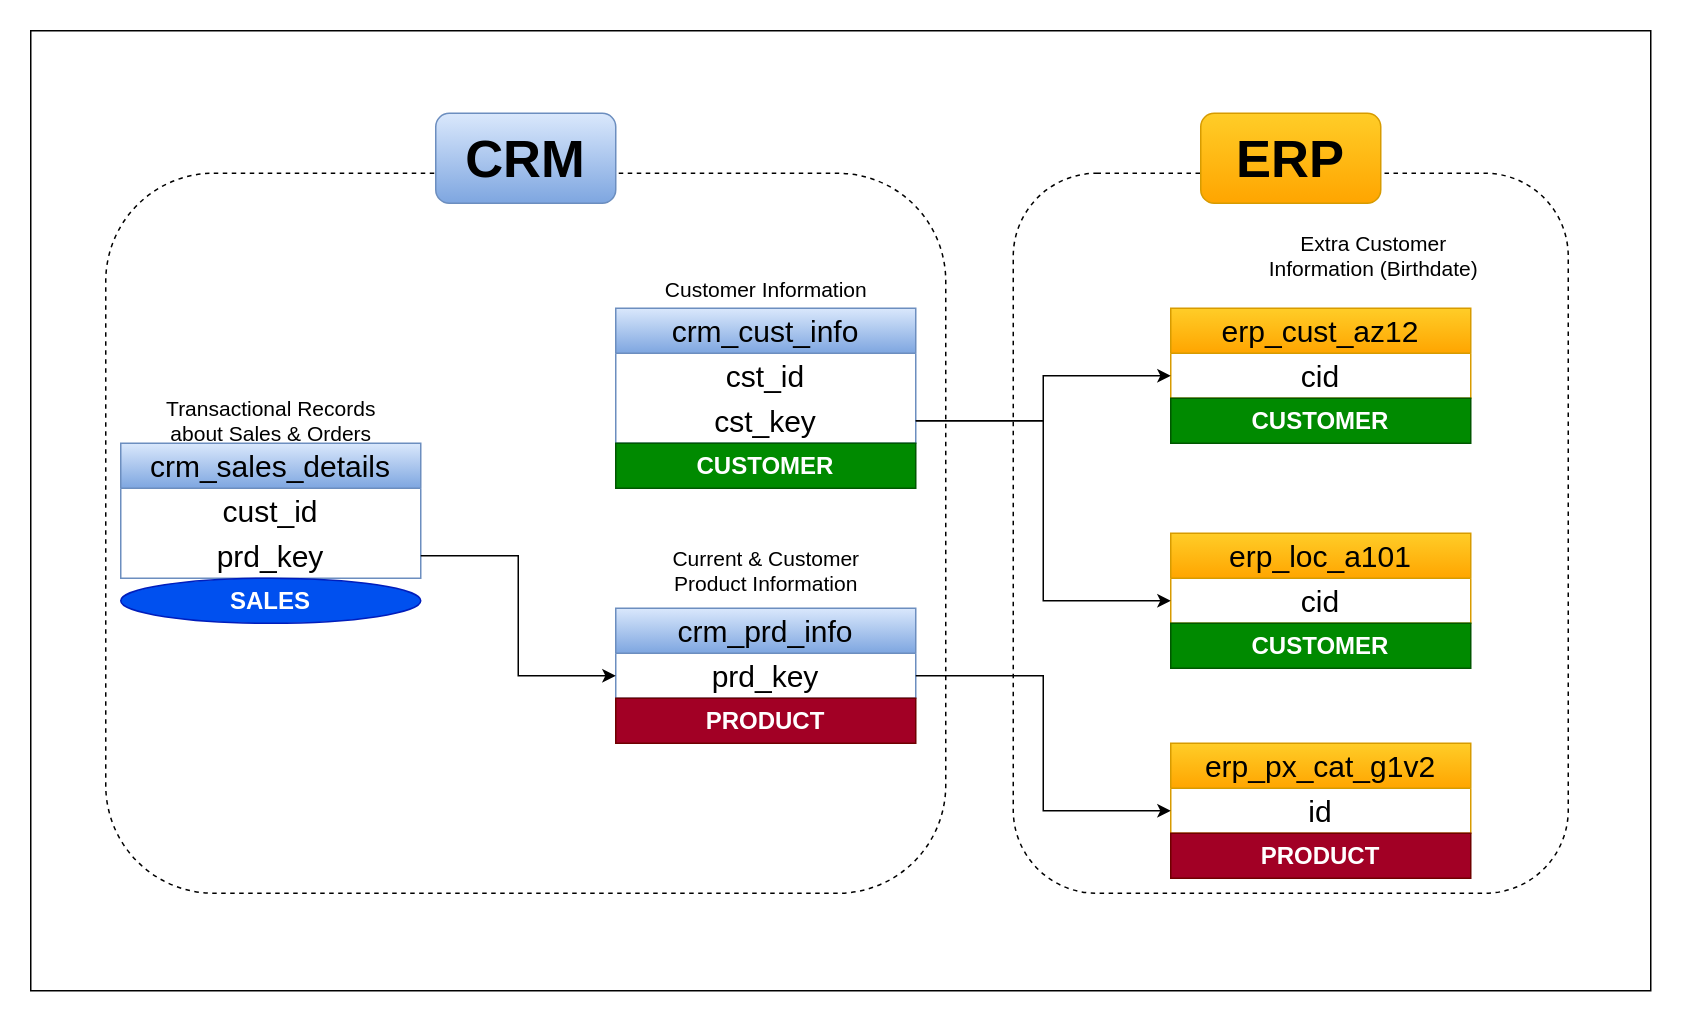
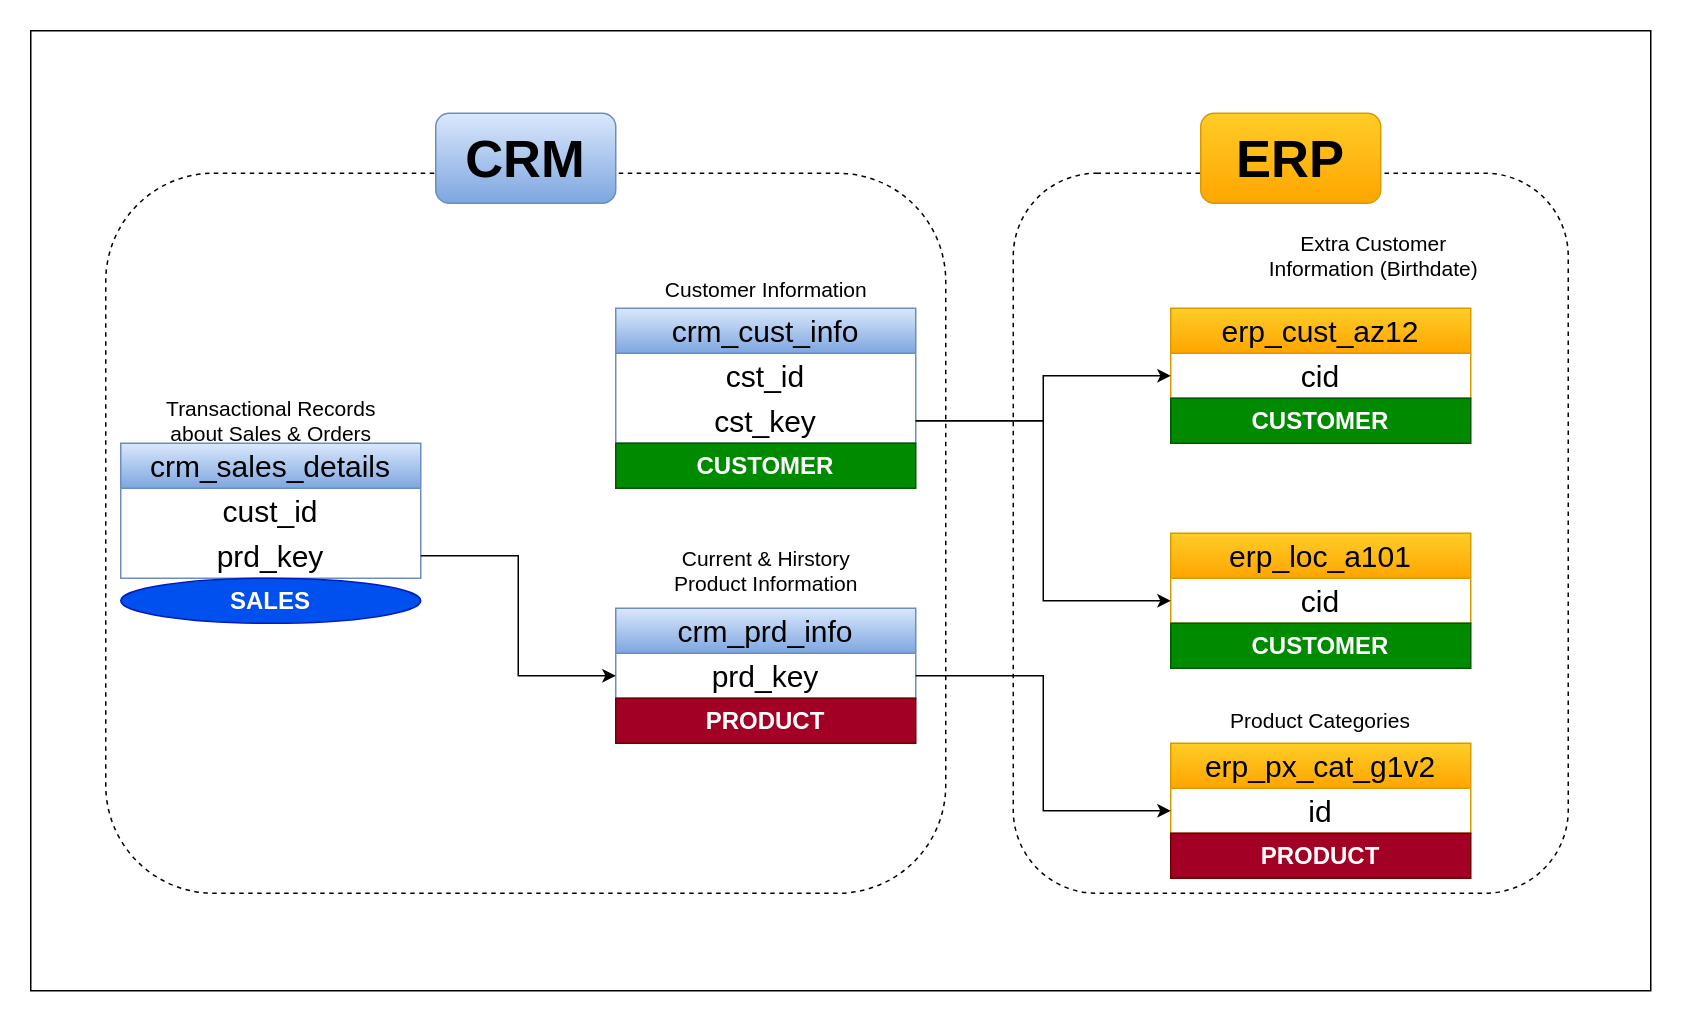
(767, 571) -> (767, 571)
none -> (1321, 721)
